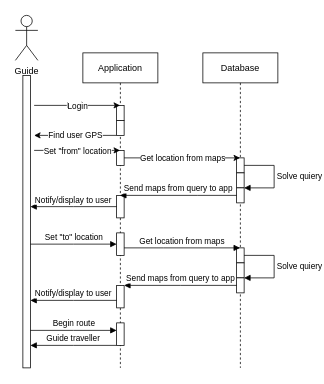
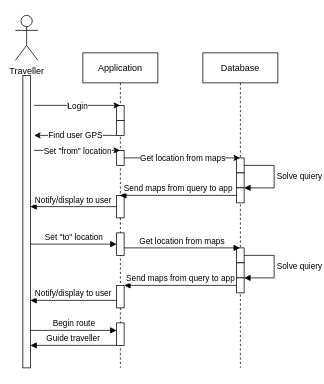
(27, 71) -> (27, 71)
